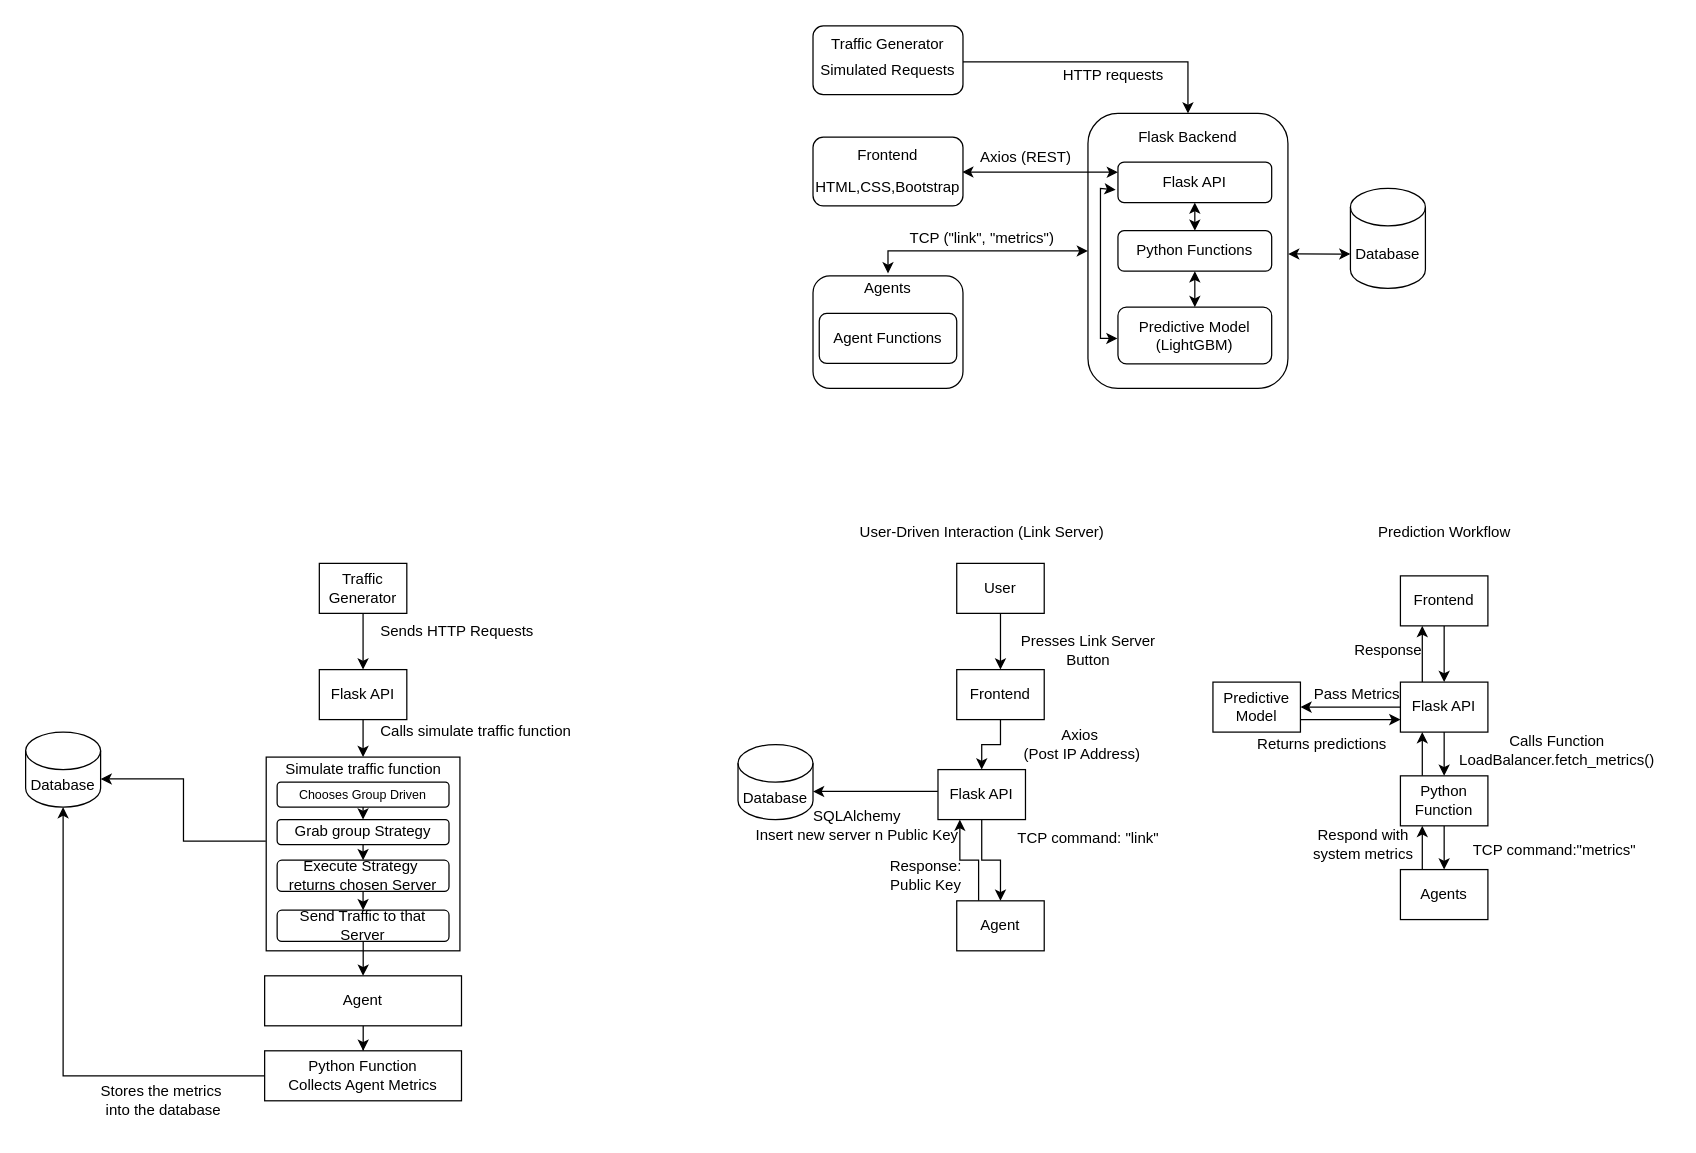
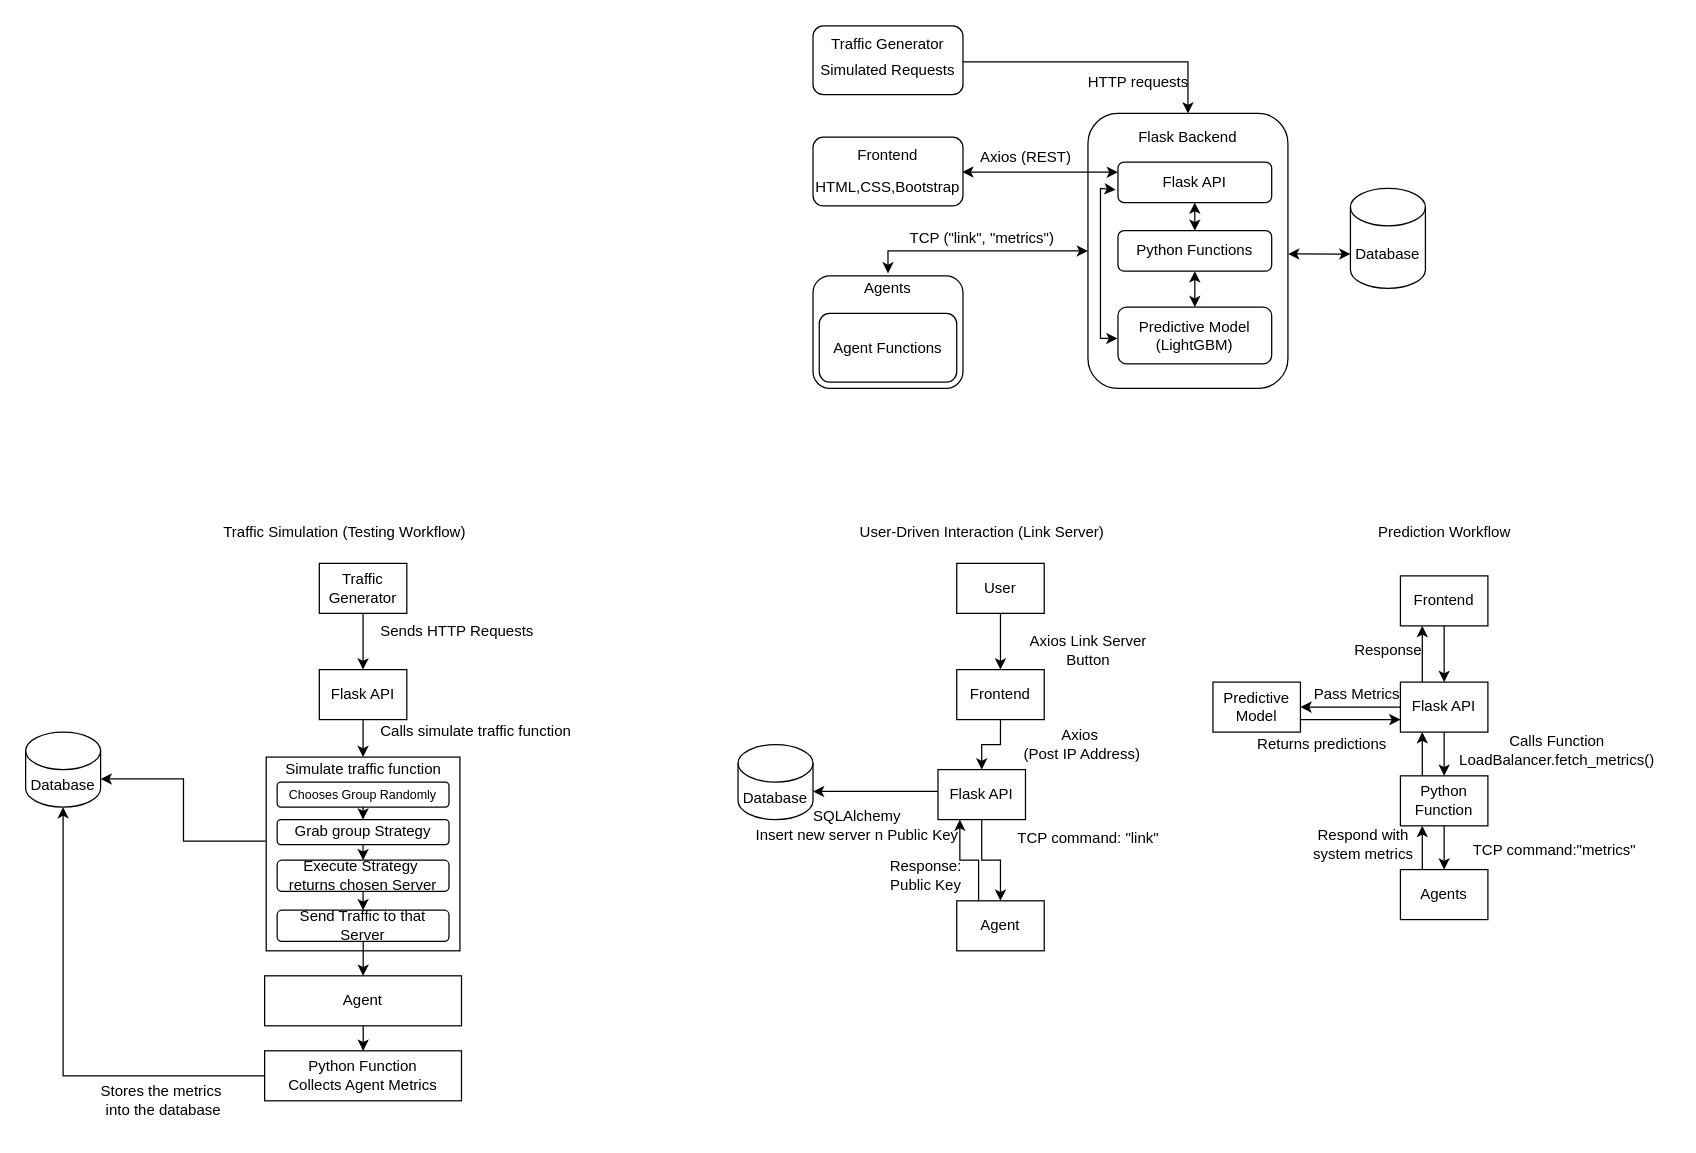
(1113, 76) -> (1138, 82)
(888, 338) -> (888, 348)
none -> (344, 532)
(1089, 651) -> (1089, 651)
(363, 794) -> (363, 794)
